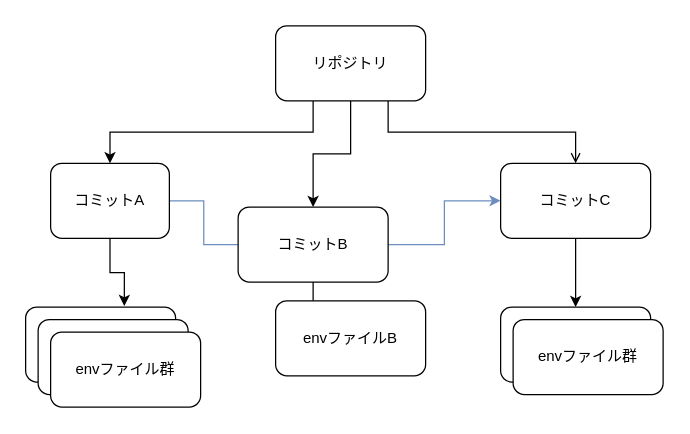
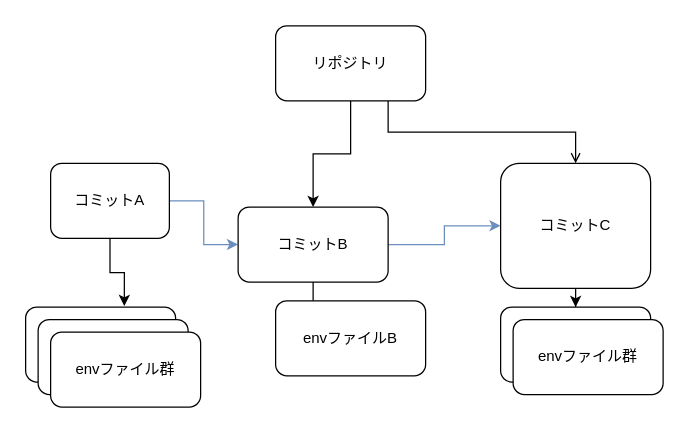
(216, 132) -> none
(576, 201) -> (576, 226)
(231, 244) -> (228, 244)
